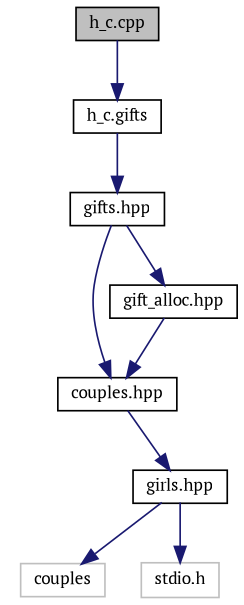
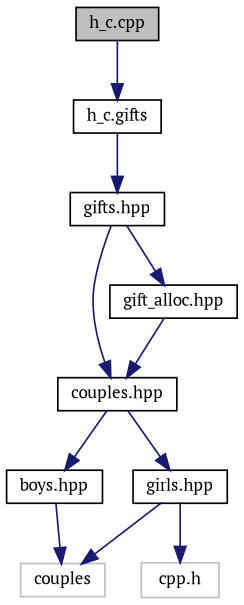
none -> (55, 487)
(180, 580) -> (180, 580)
